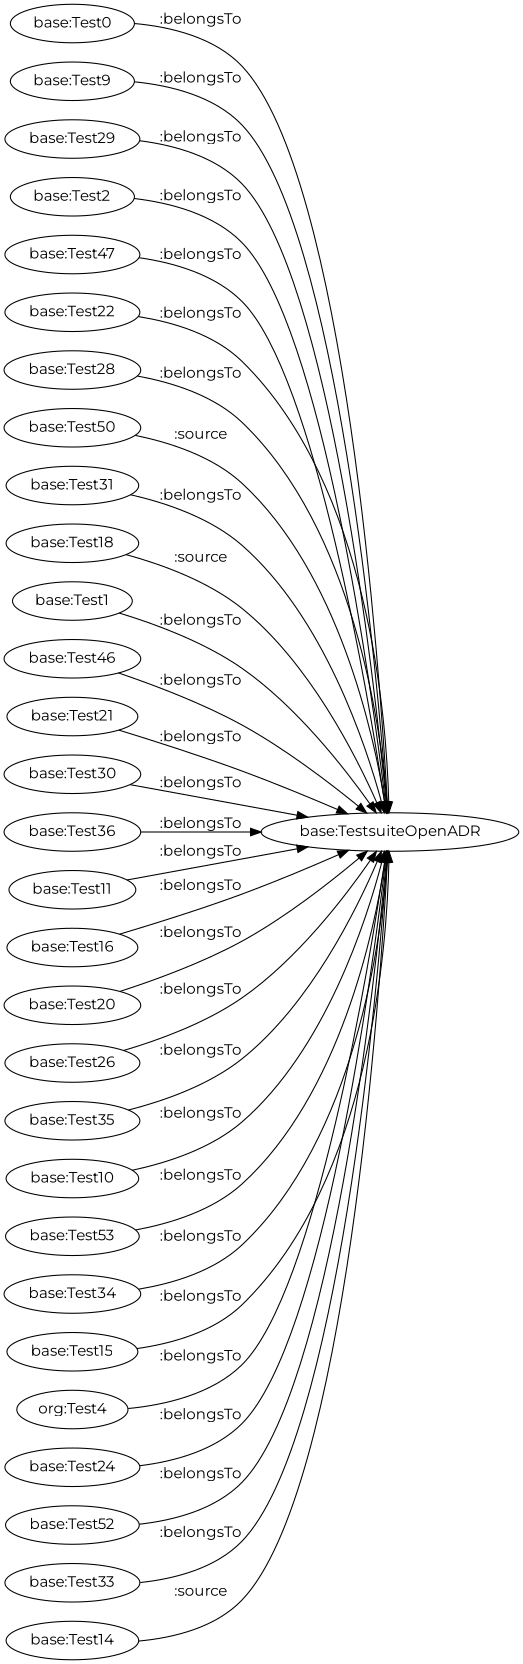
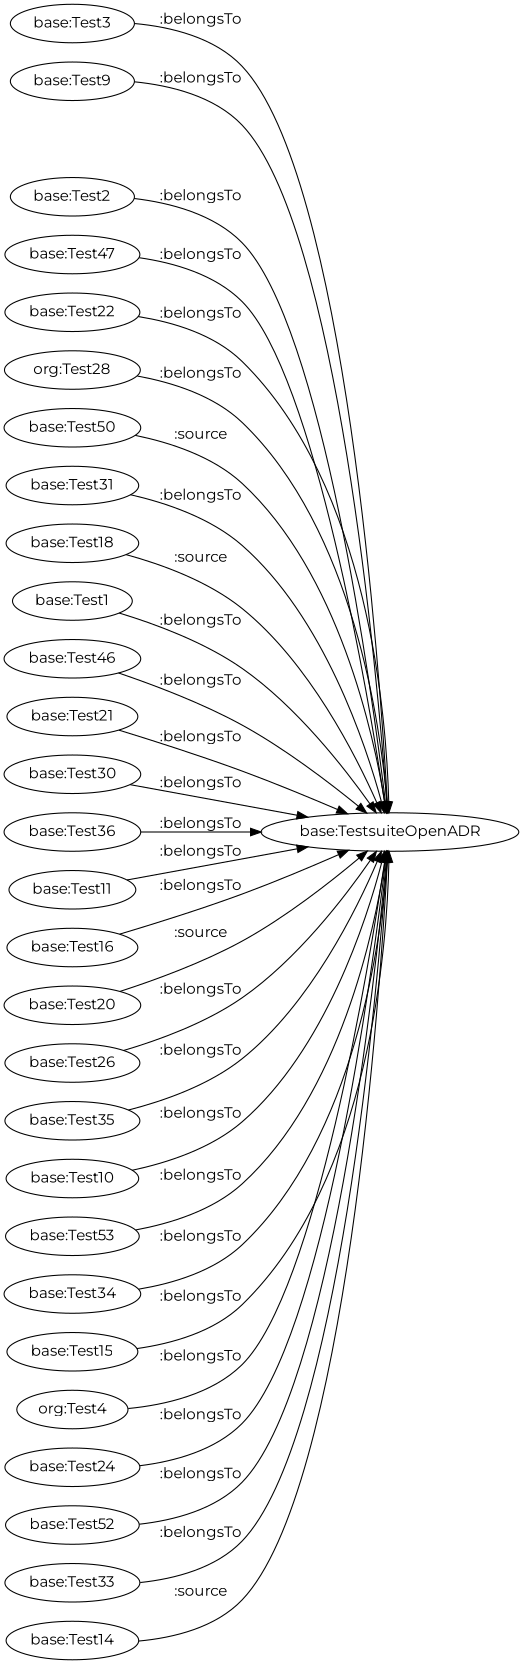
(72, 24) -> (72, 24)
(72, 139) -> none
(72, 370) -> (72, 370)
(201, 933) -> (201, 933)
